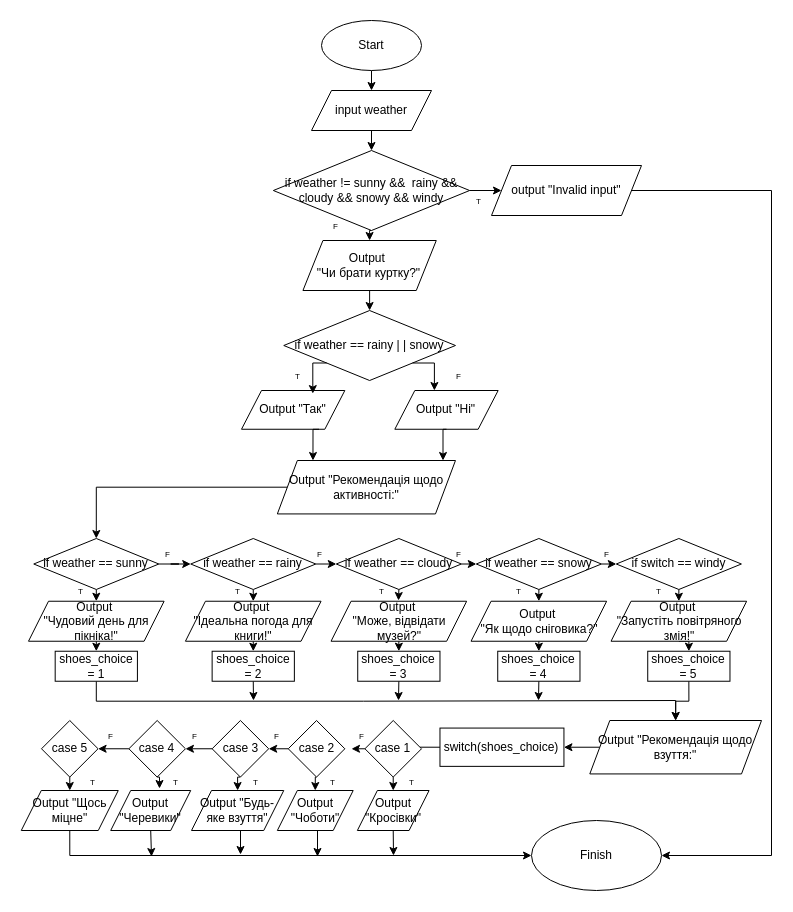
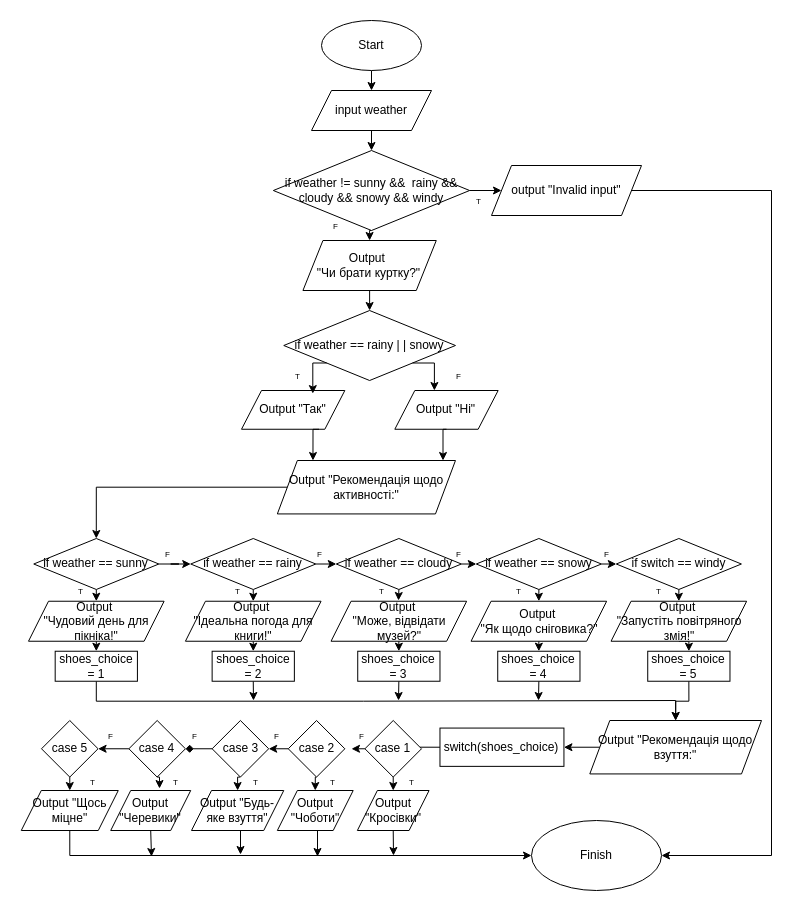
(194, 749) -> (194, 749)
